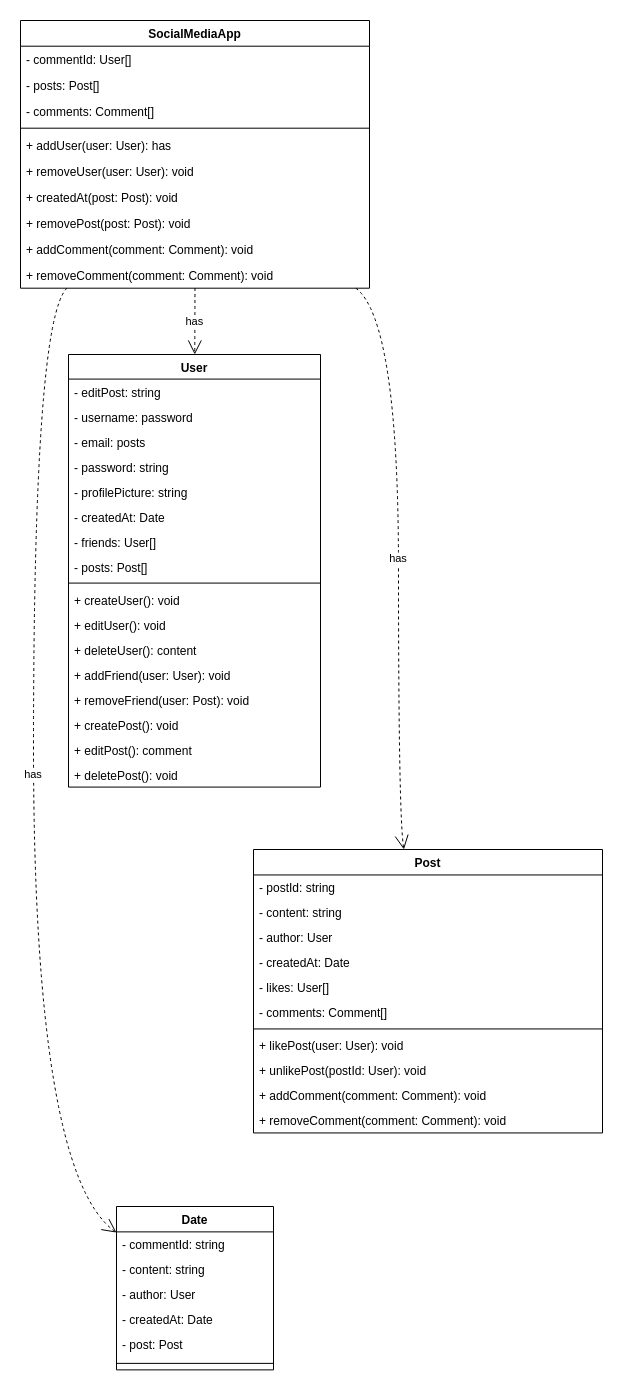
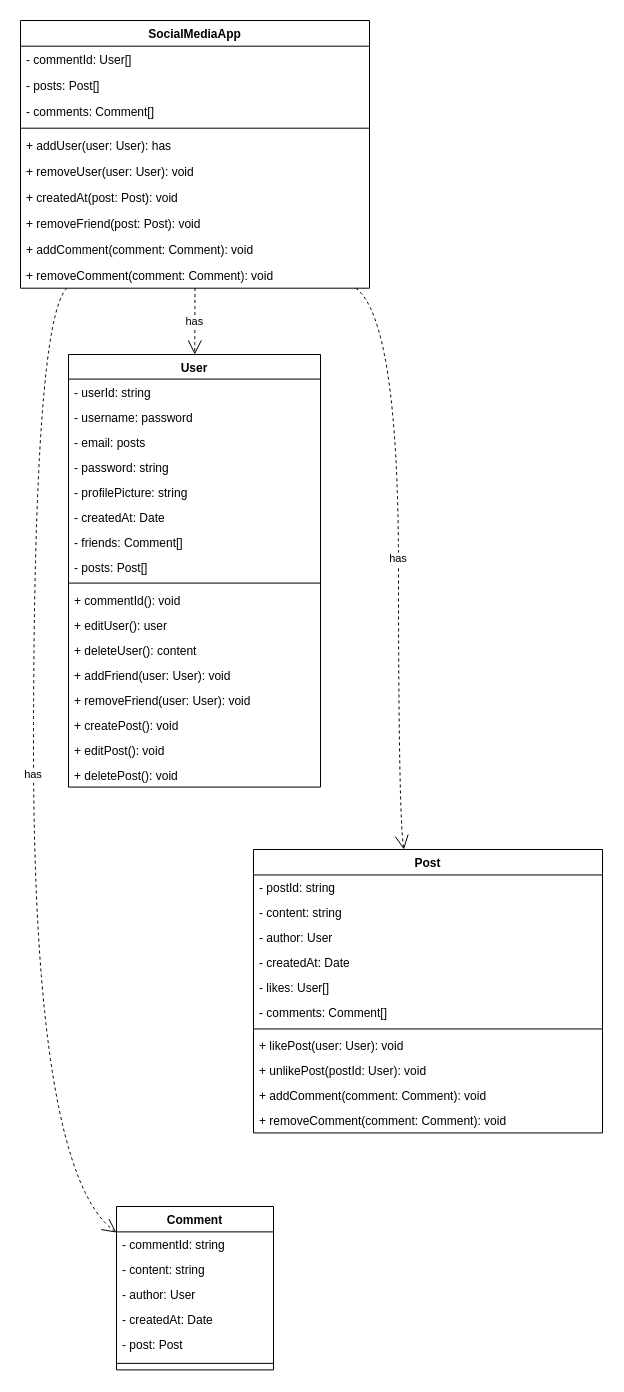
(117, 224) -> (123, 224)
(127, 393) -> (122, 393)
(125, 543) -> (135, 543)
(135, 601) -> (132, 601)
(127, 626) -> (128, 626)
(171, 701) -> (171, 701)
(138, 751) -> (127, 751)
(195, 1220) -> (195, 1220)
